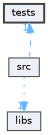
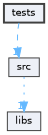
(31, 45) -> (18, 35)
